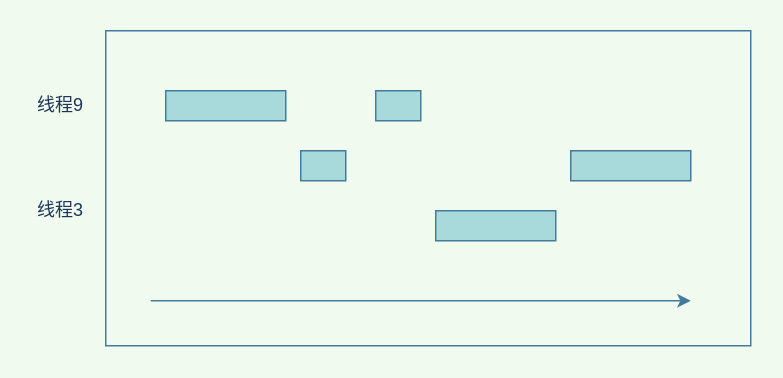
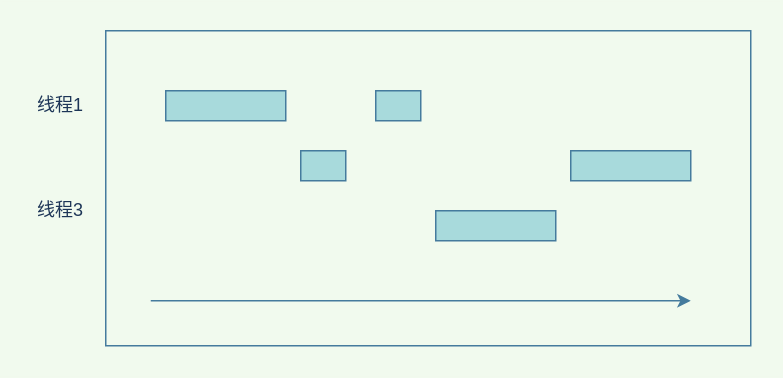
(61, 106) -> (61, 106)
